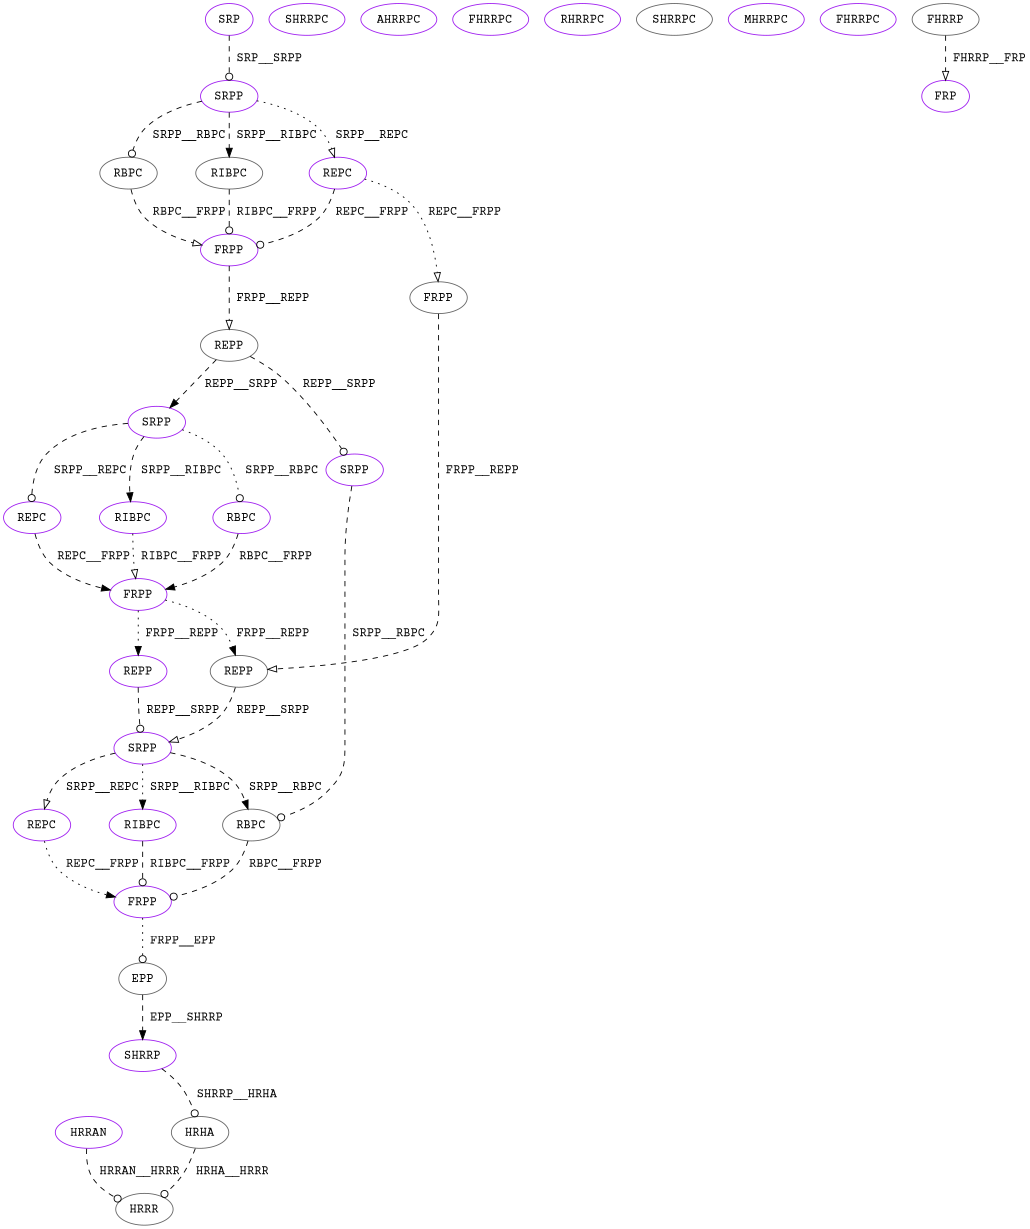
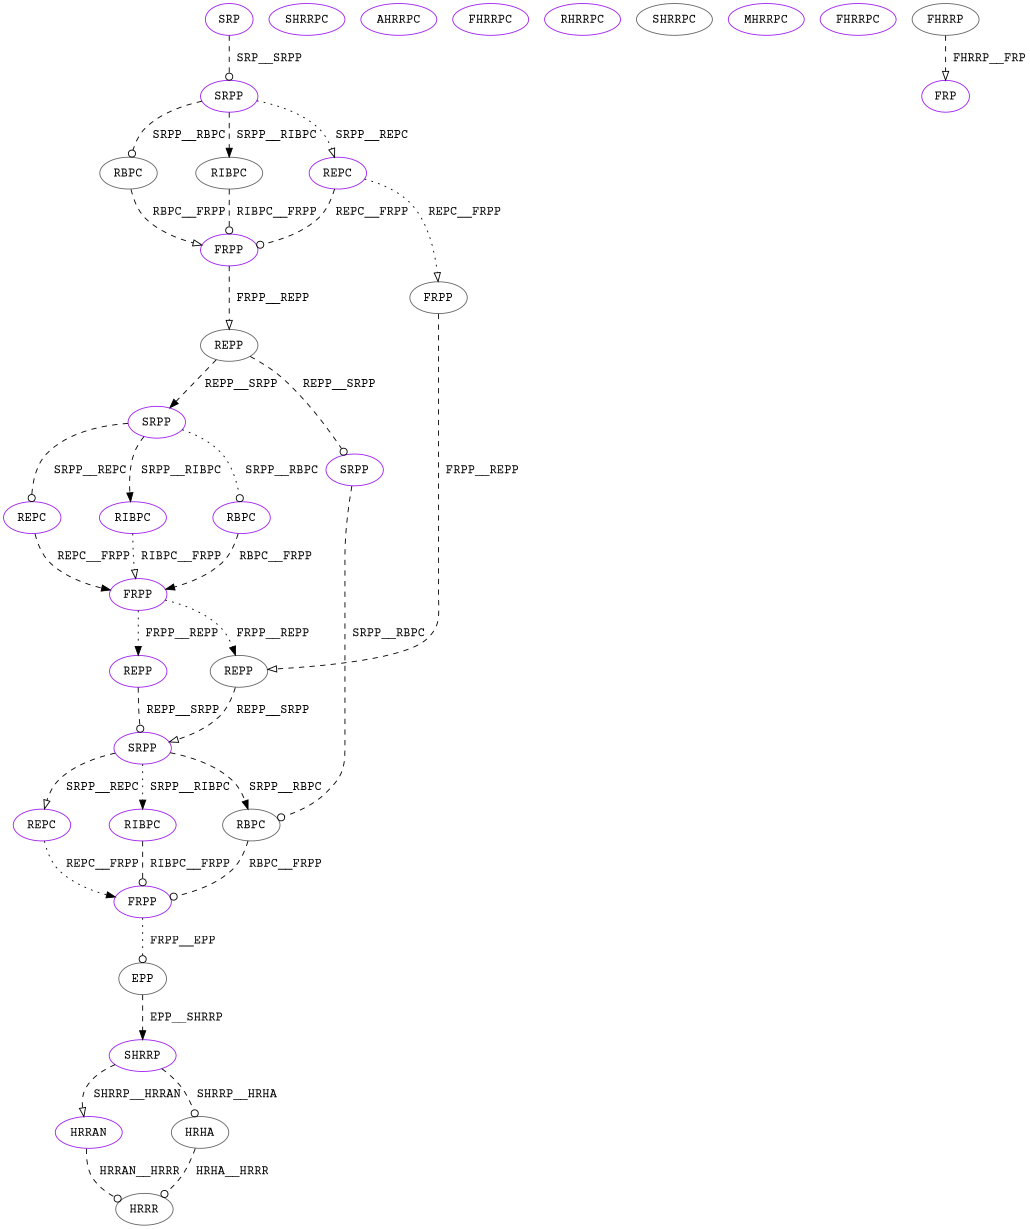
none -> (91, 1081)
